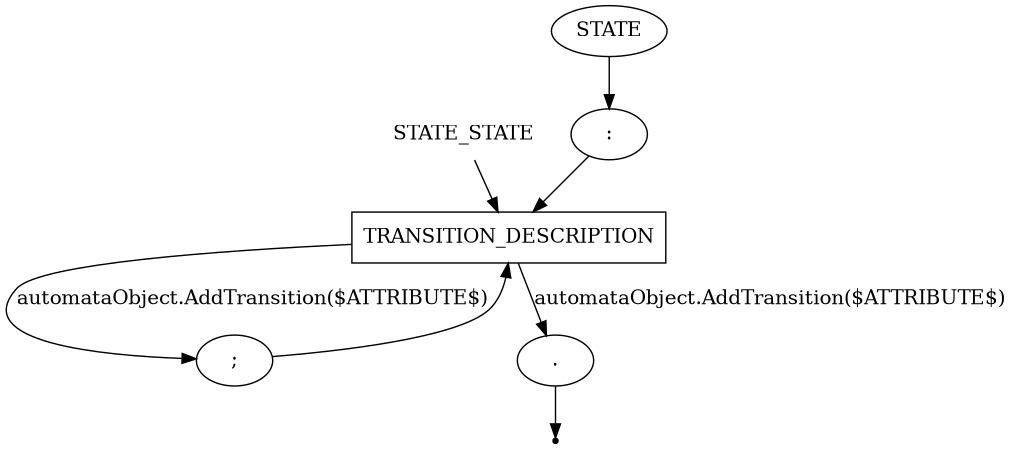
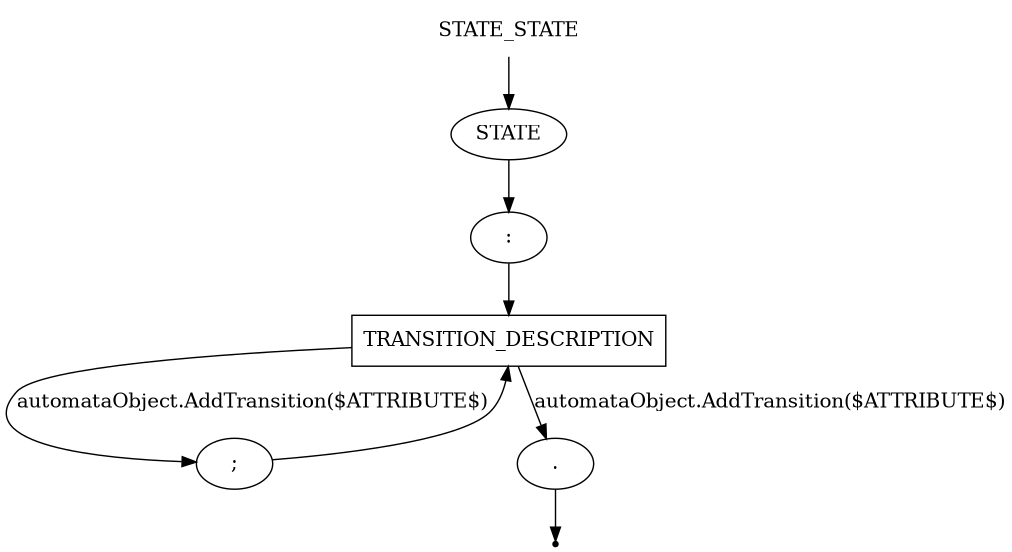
(483, 180) -> (509, 76)
